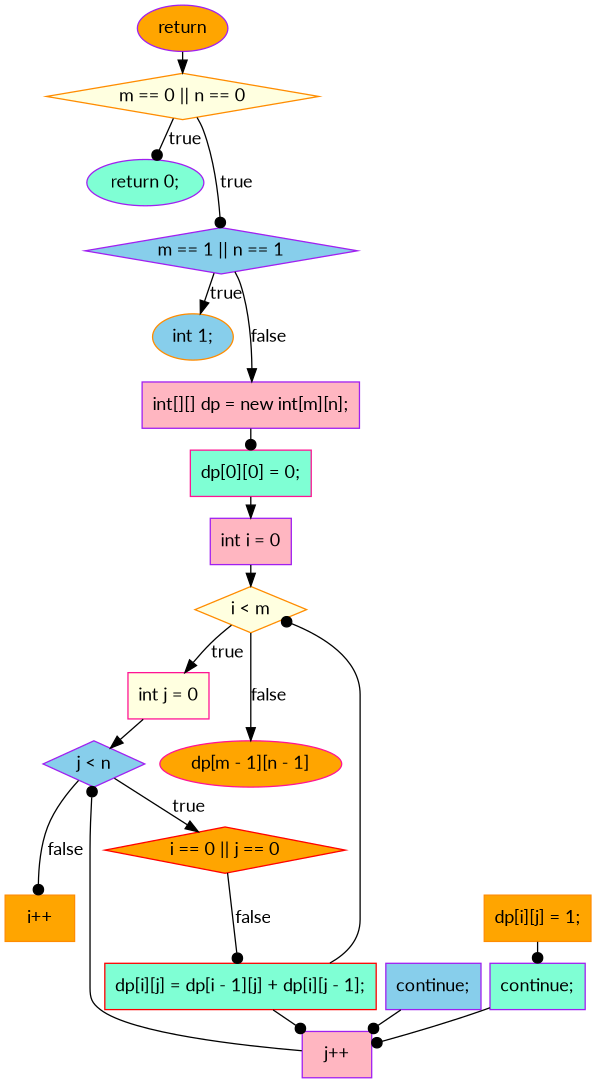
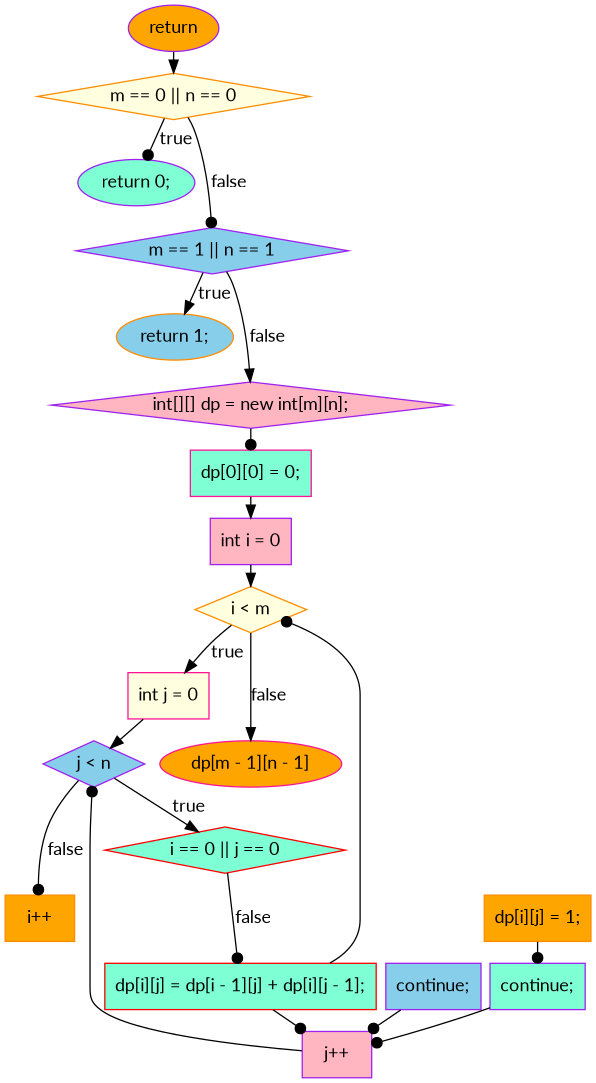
(237, 183) -> (229, 183)
(193, 337) -> (175, 337)
(251, 405) -> (251, 405)
(225, 850) -> (225, 850)
